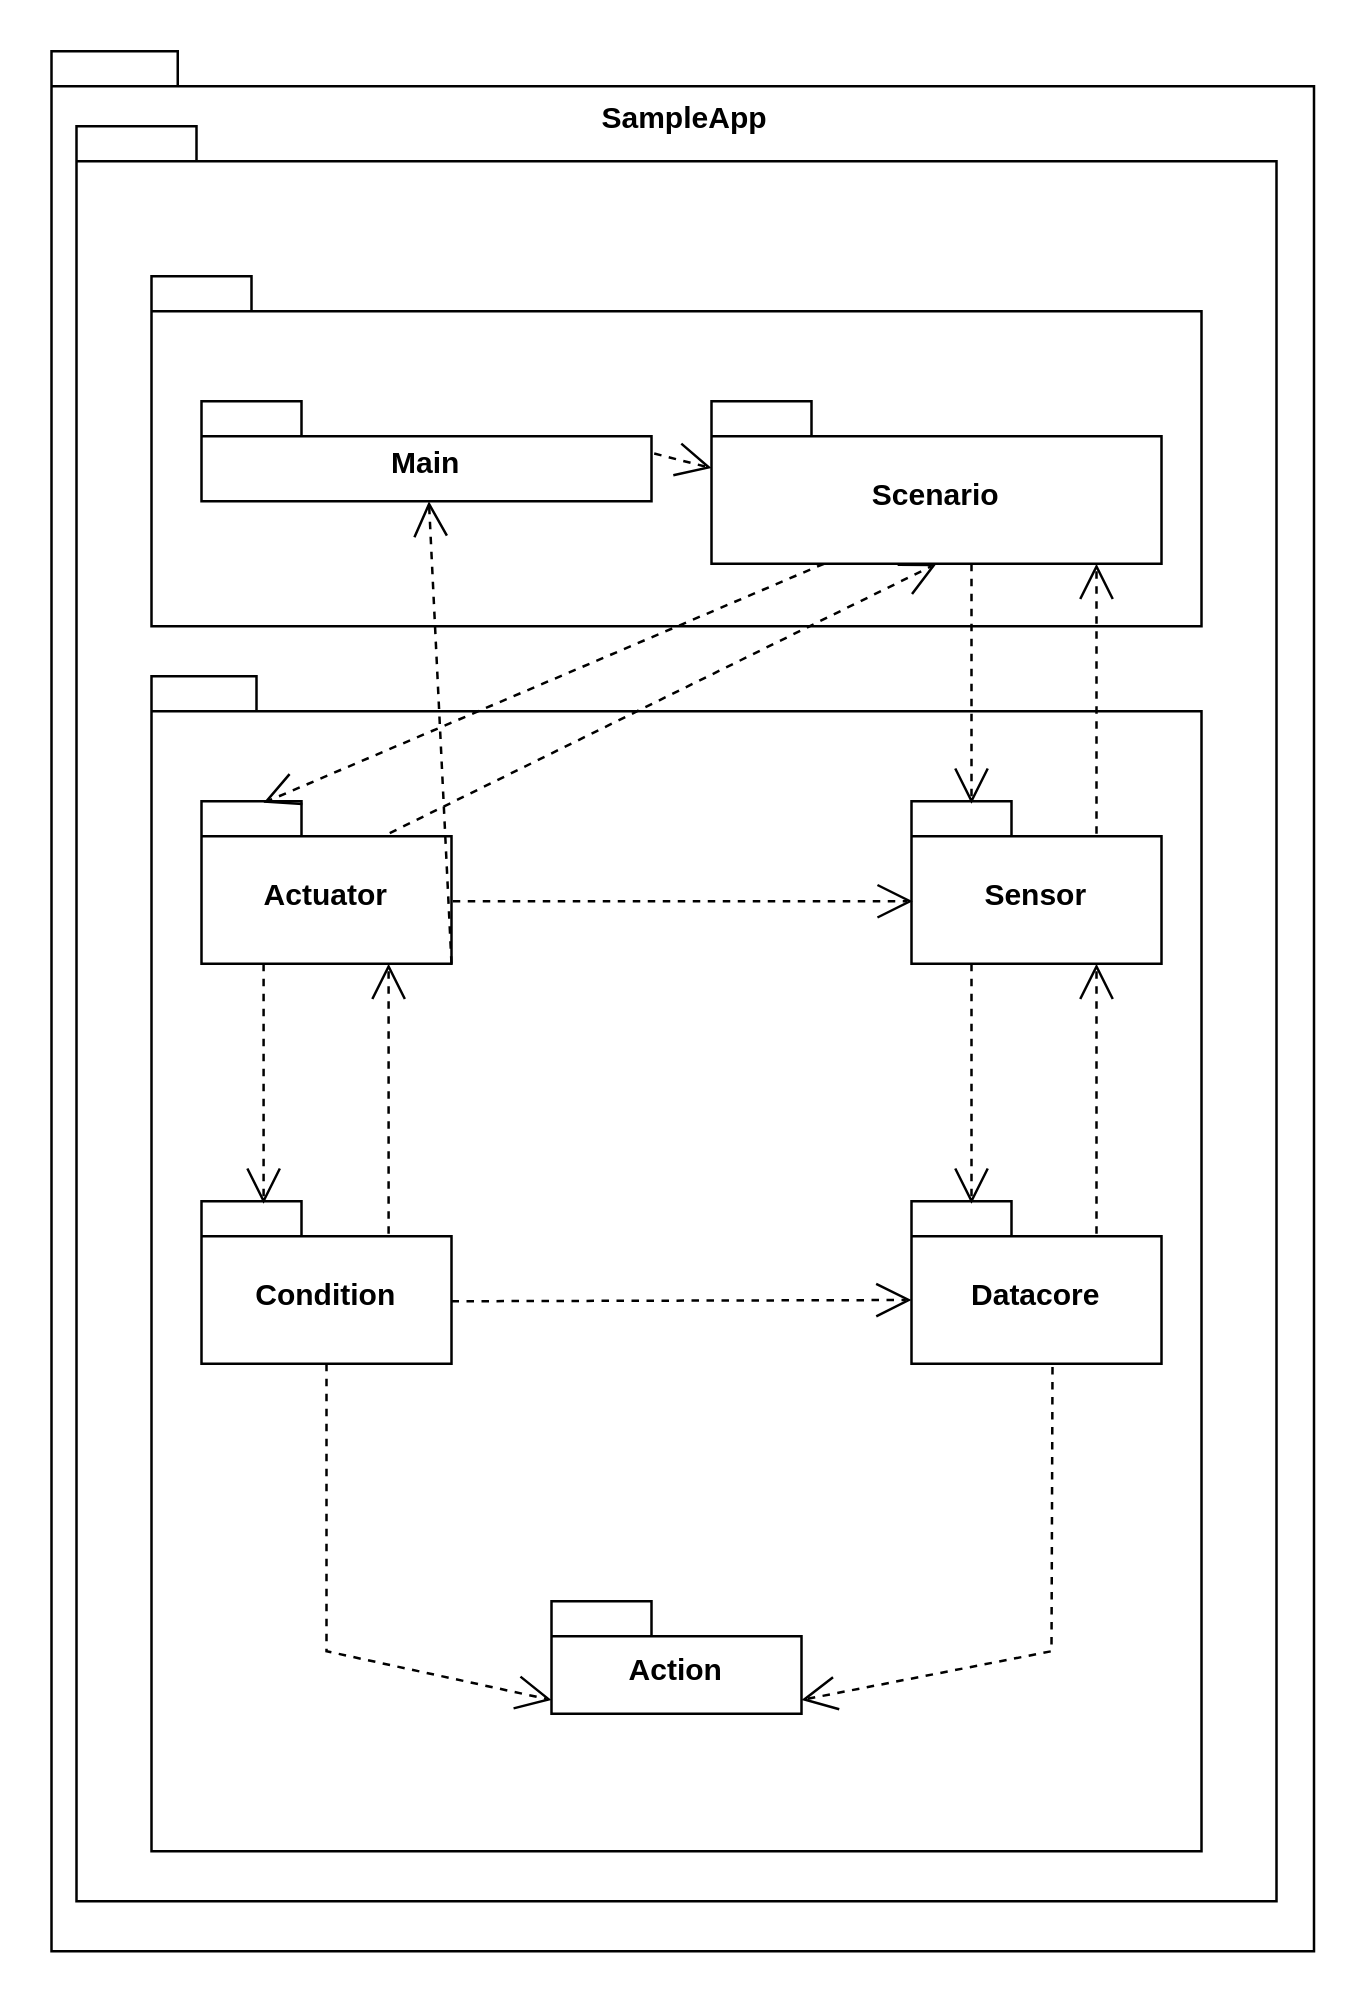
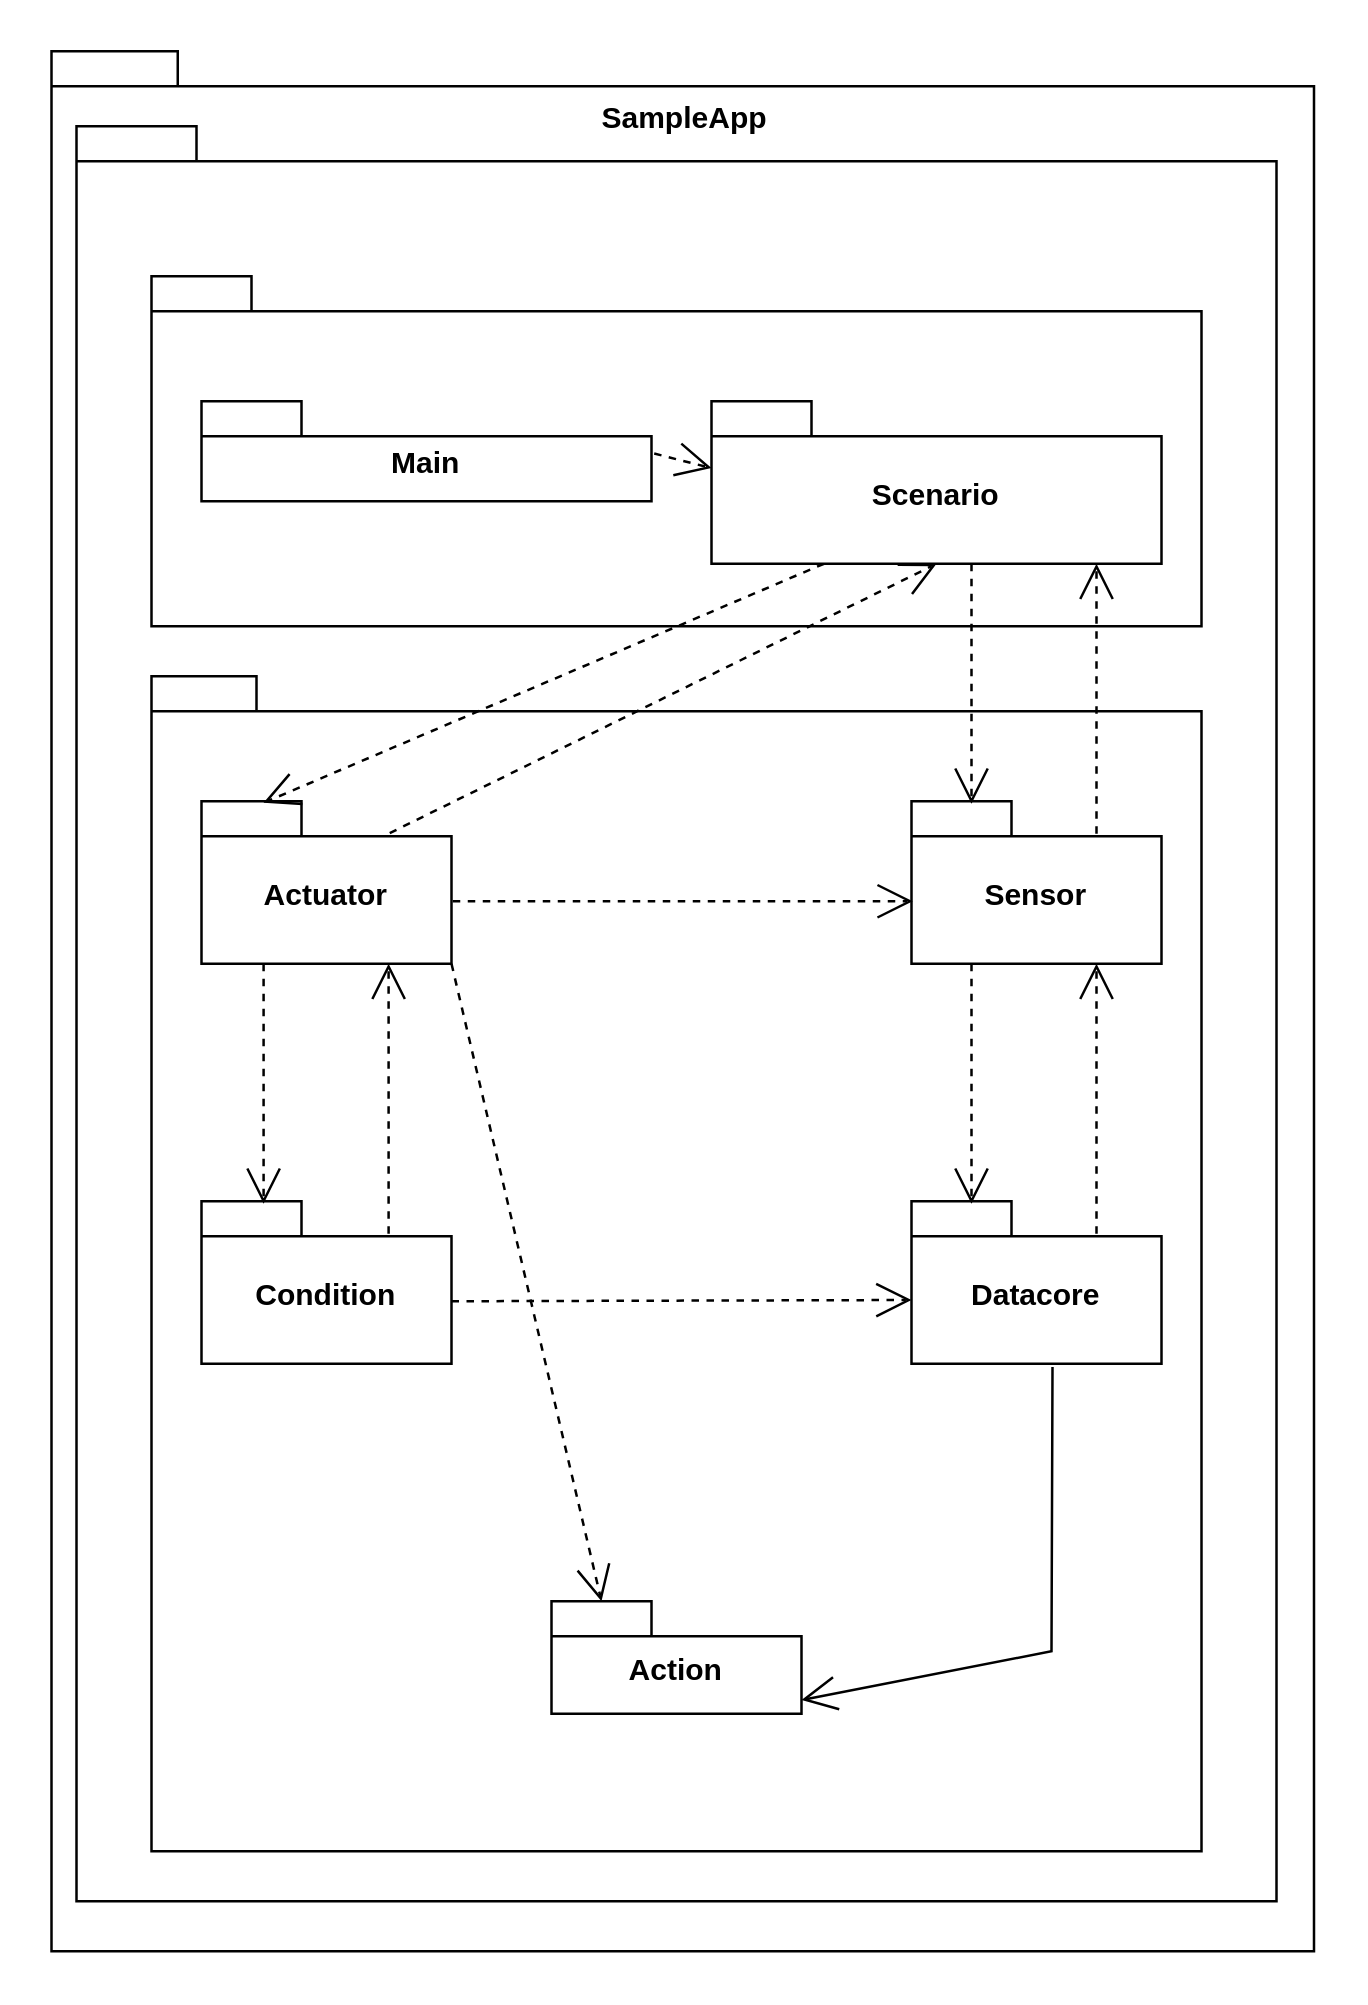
(434, 615) -> (490, 1128)
(326, 1619) -> none
(1051, 1633) -> (1051, 1633)
